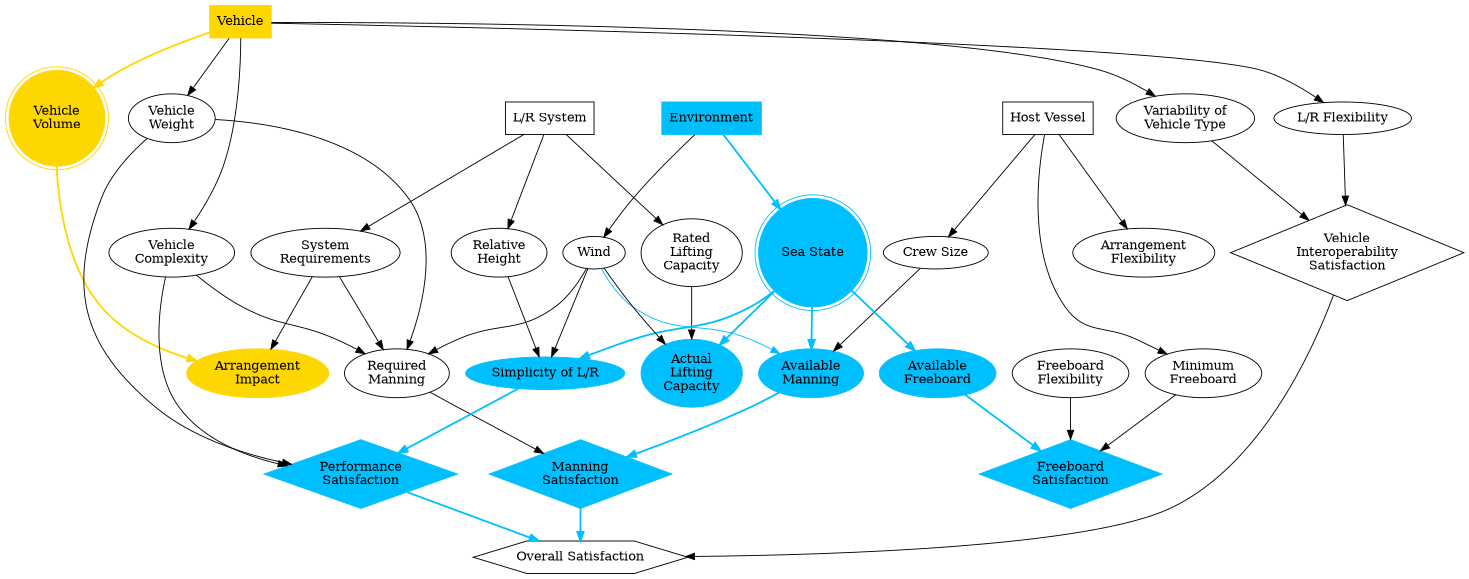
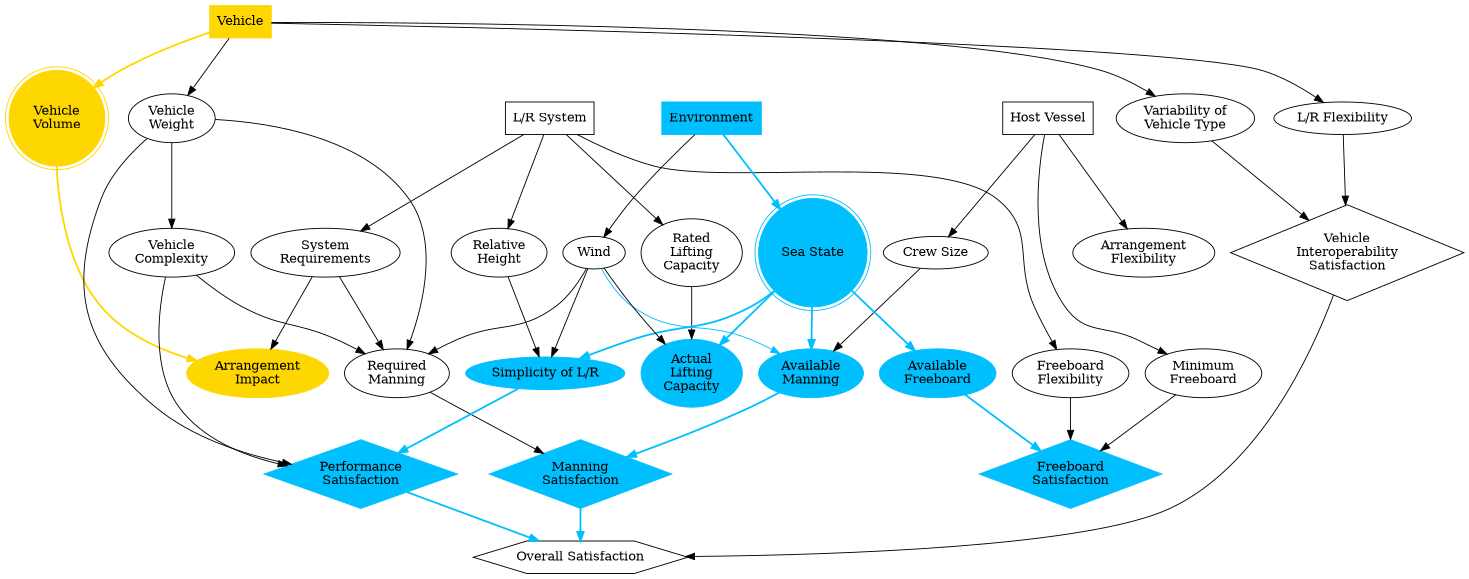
(232, 134) -> (172, 181)
none -> (864, 172)
